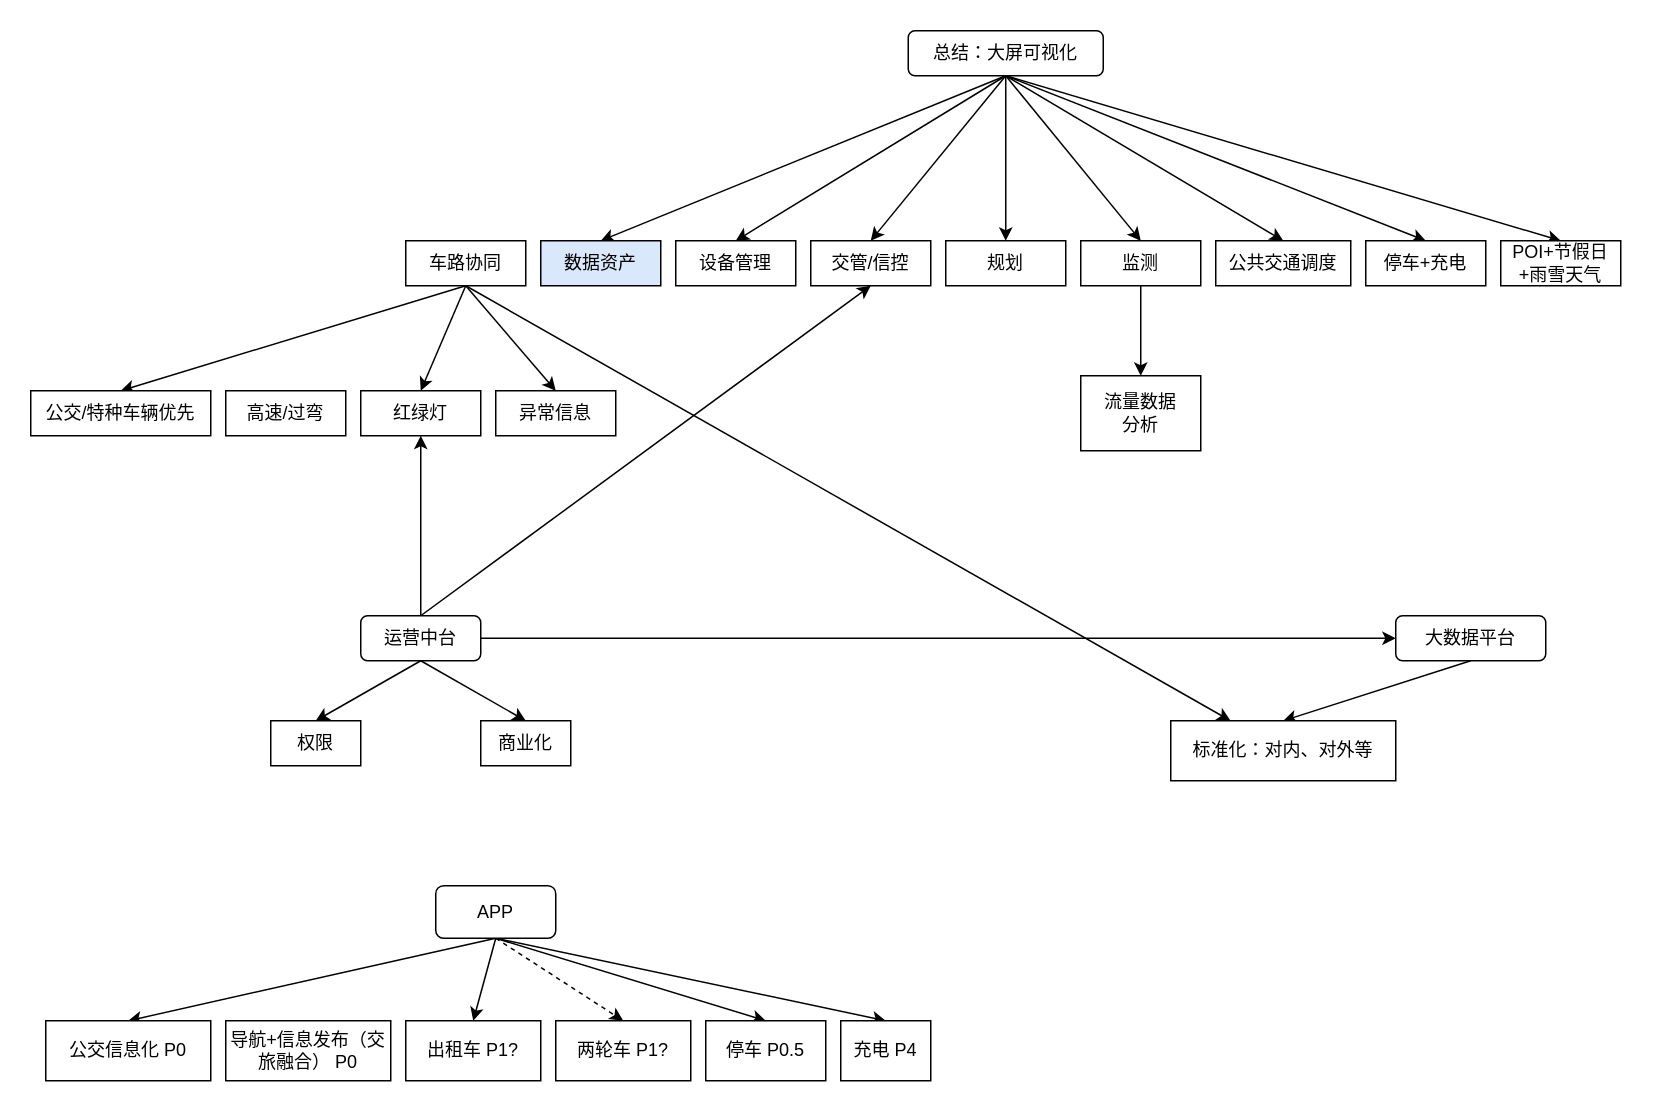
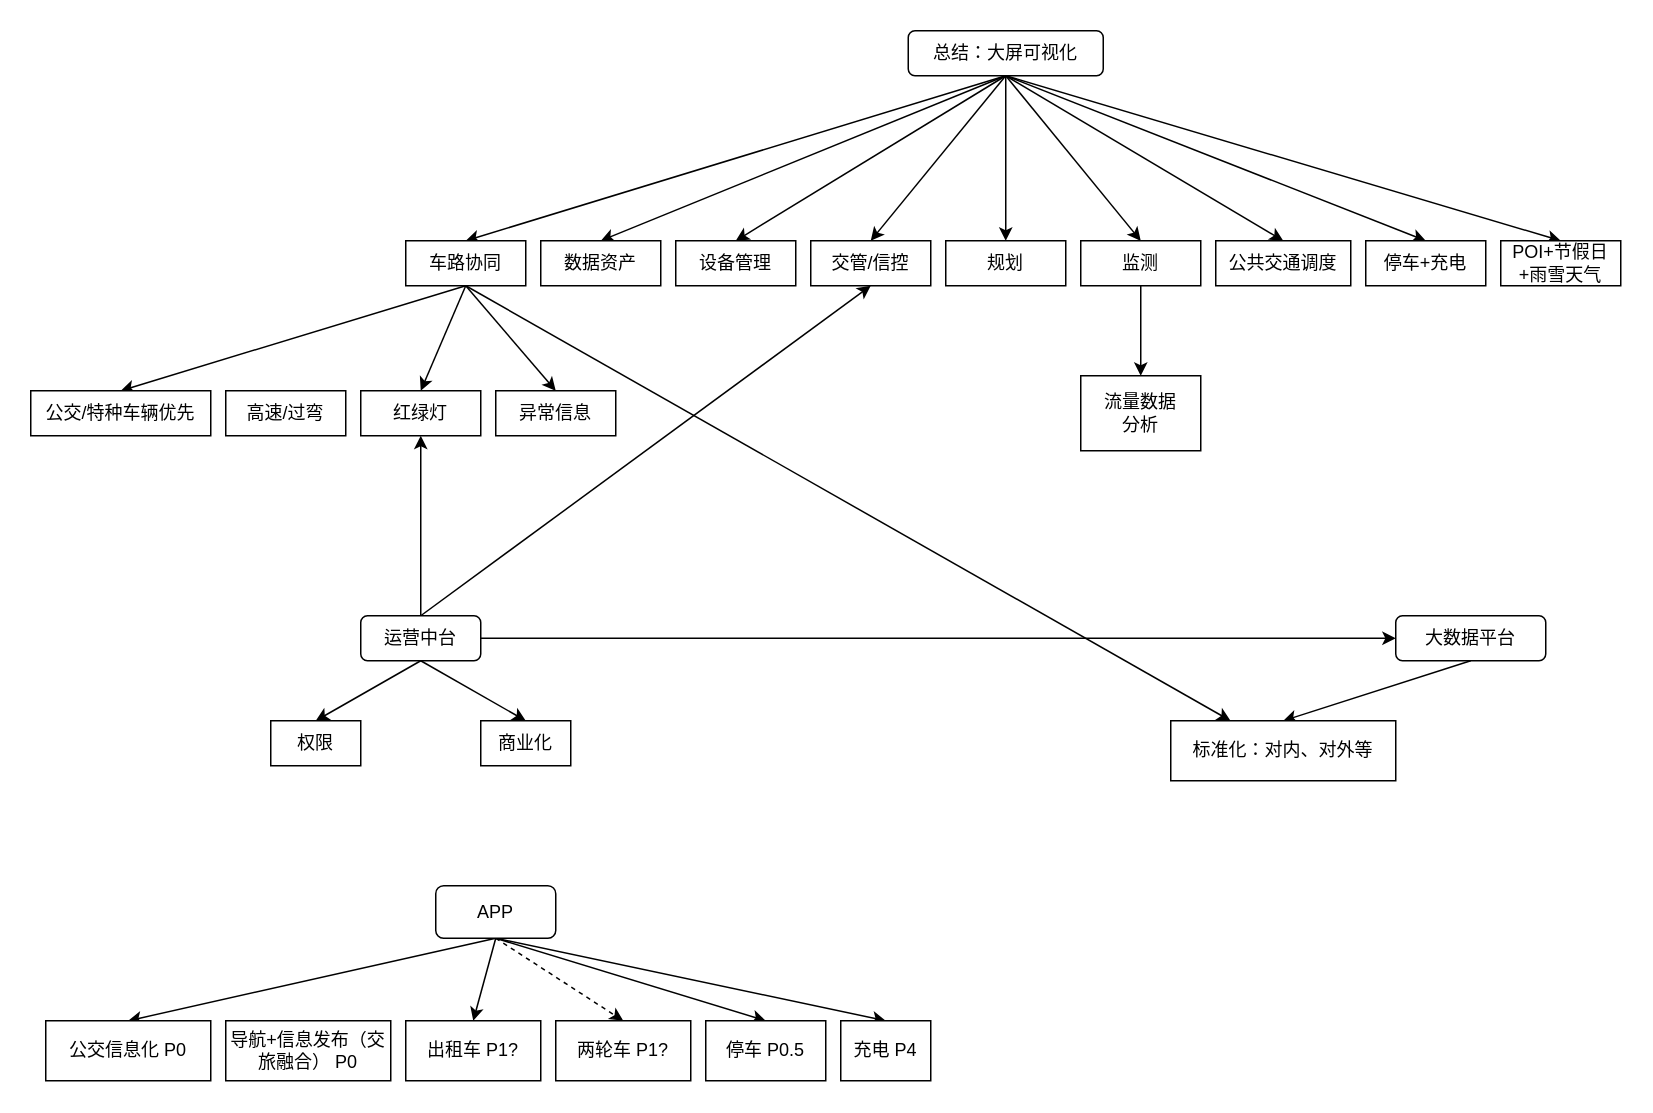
none -> (725, 161)
(601, 263) -> (601, 263)
